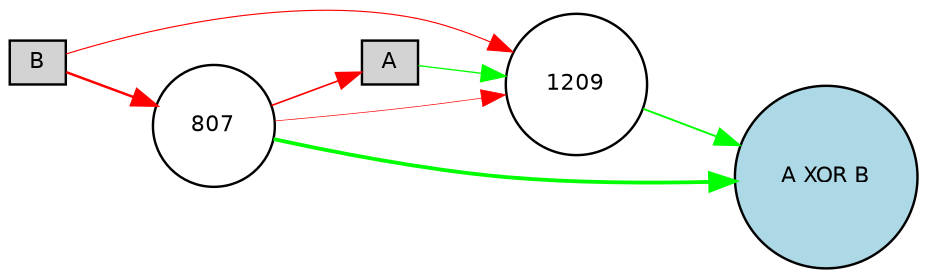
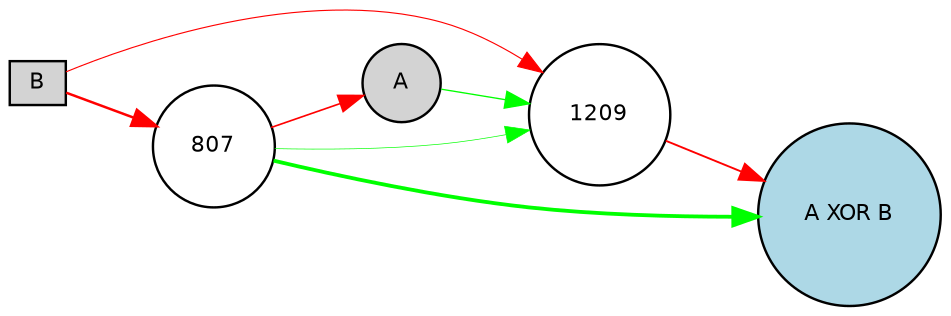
(390, 63) -> (402, 83)
(378, 111) -> (391, 148)
(680, 123) -> (703, 156)
